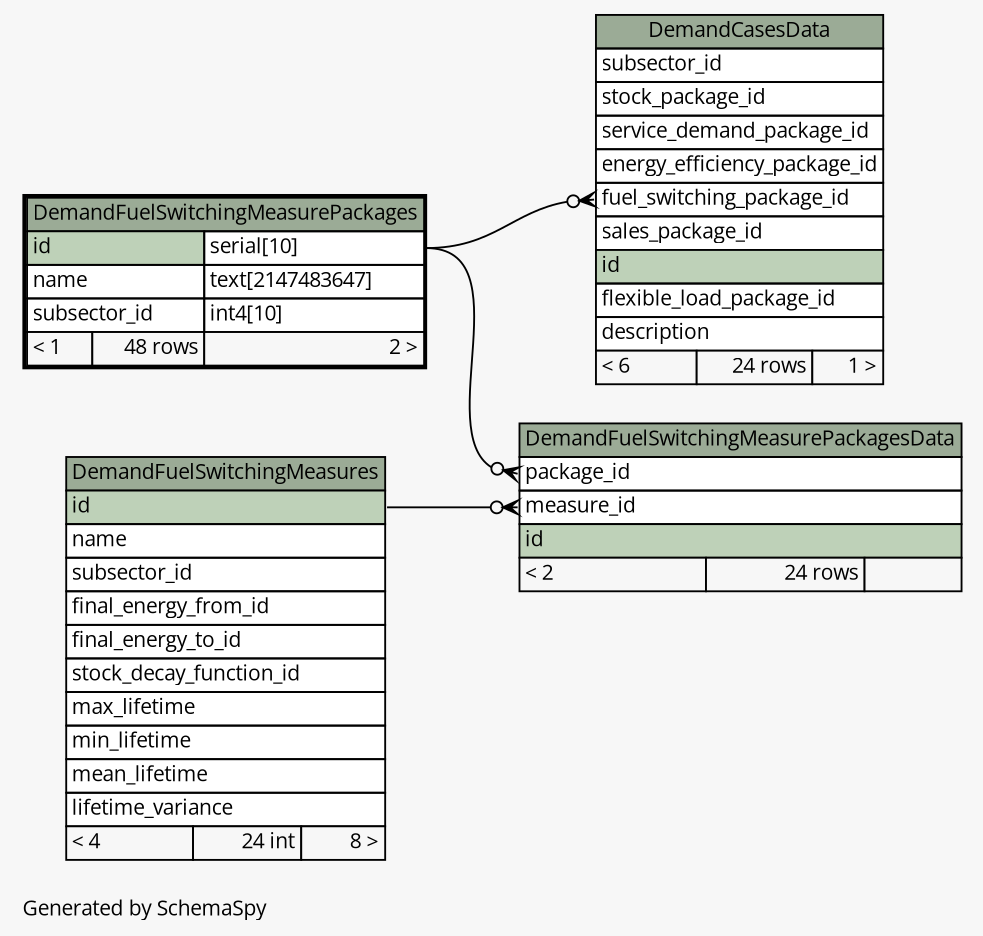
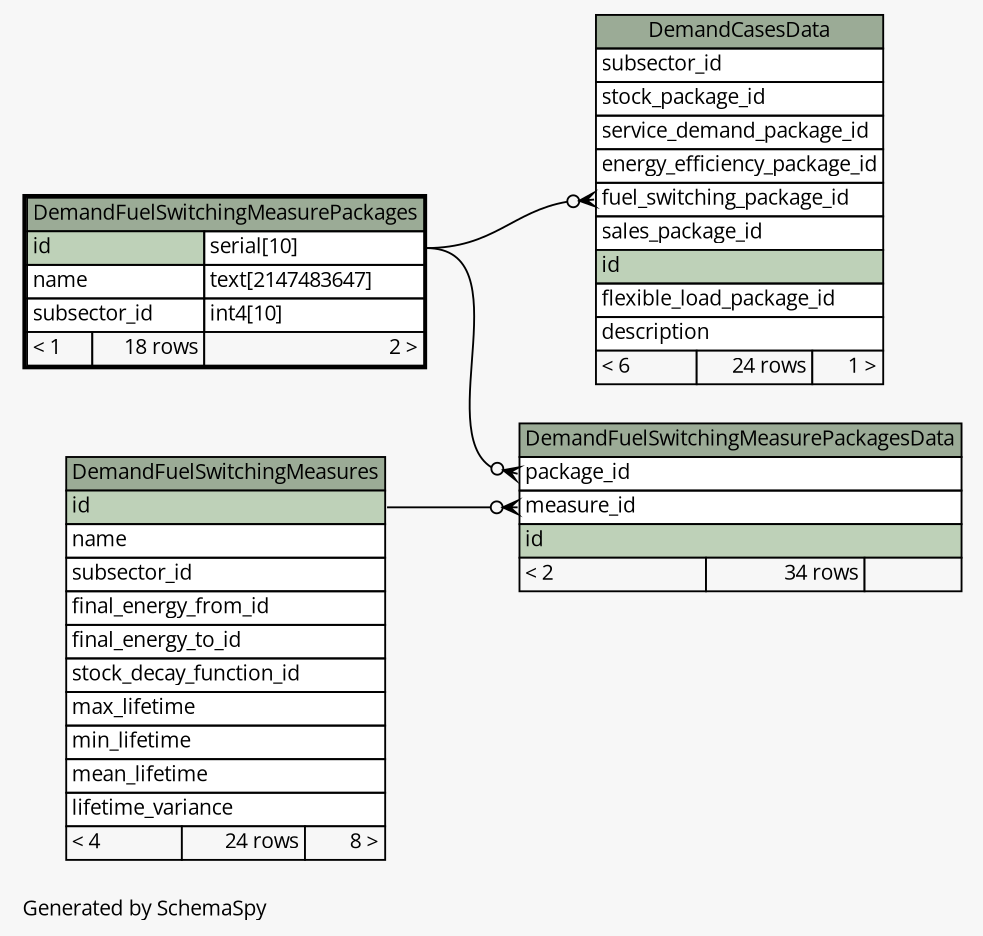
(161, 348) -> (161, 348)
(822, 574) -> (822, 574)
(269, 842) -> (262, 842)
